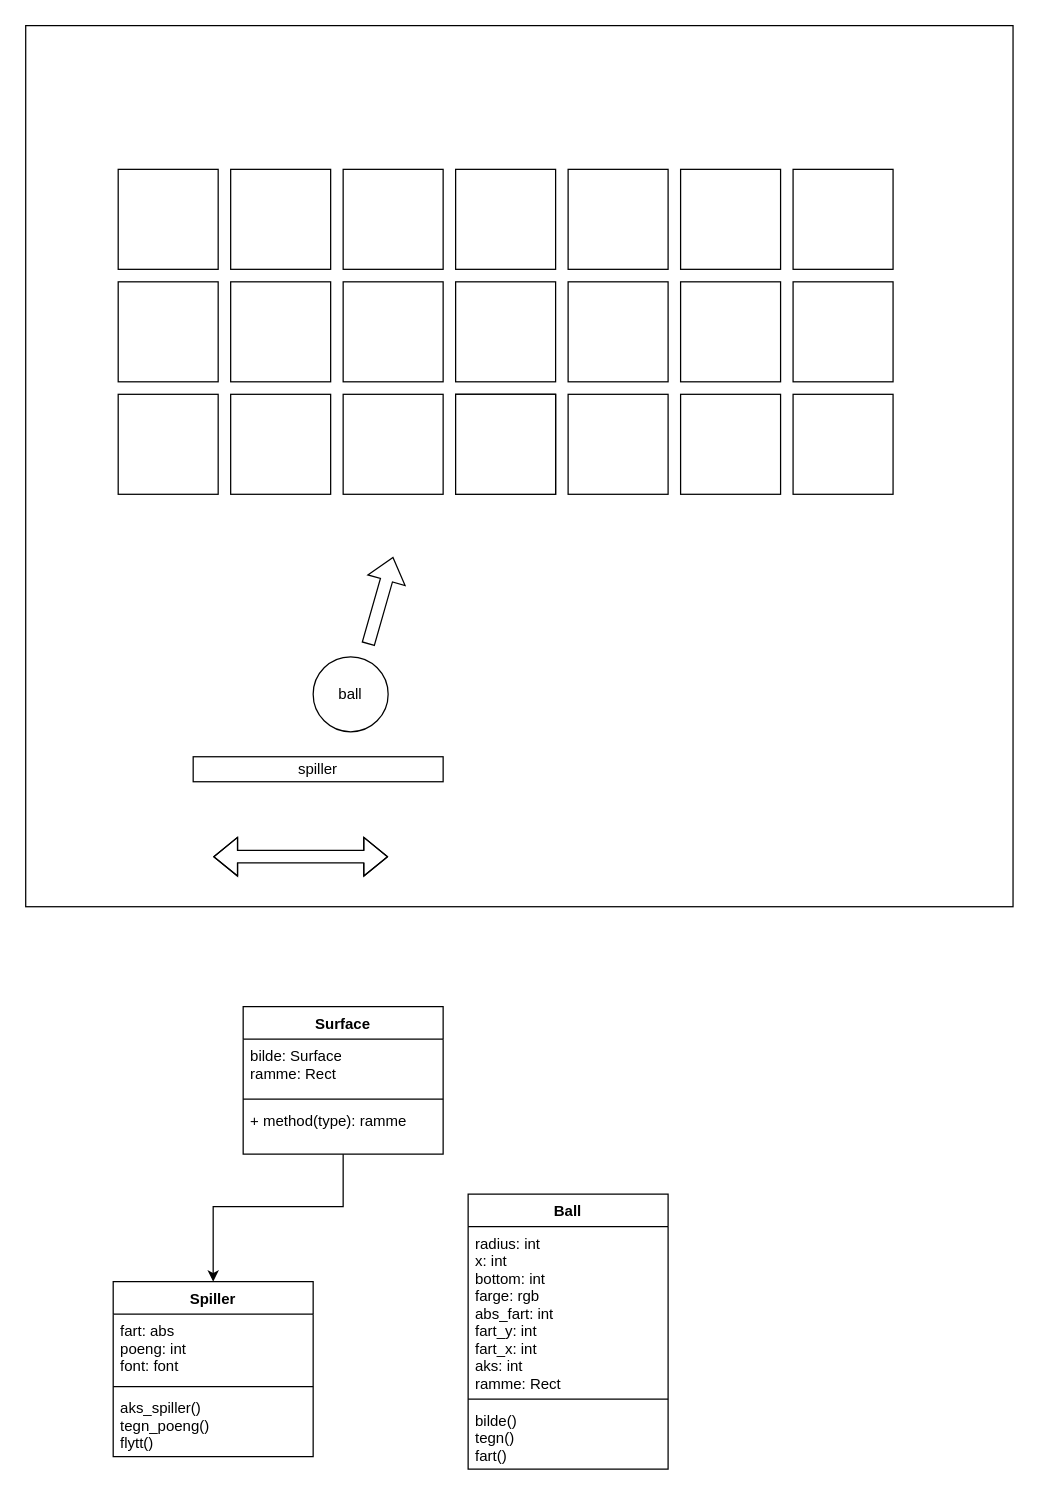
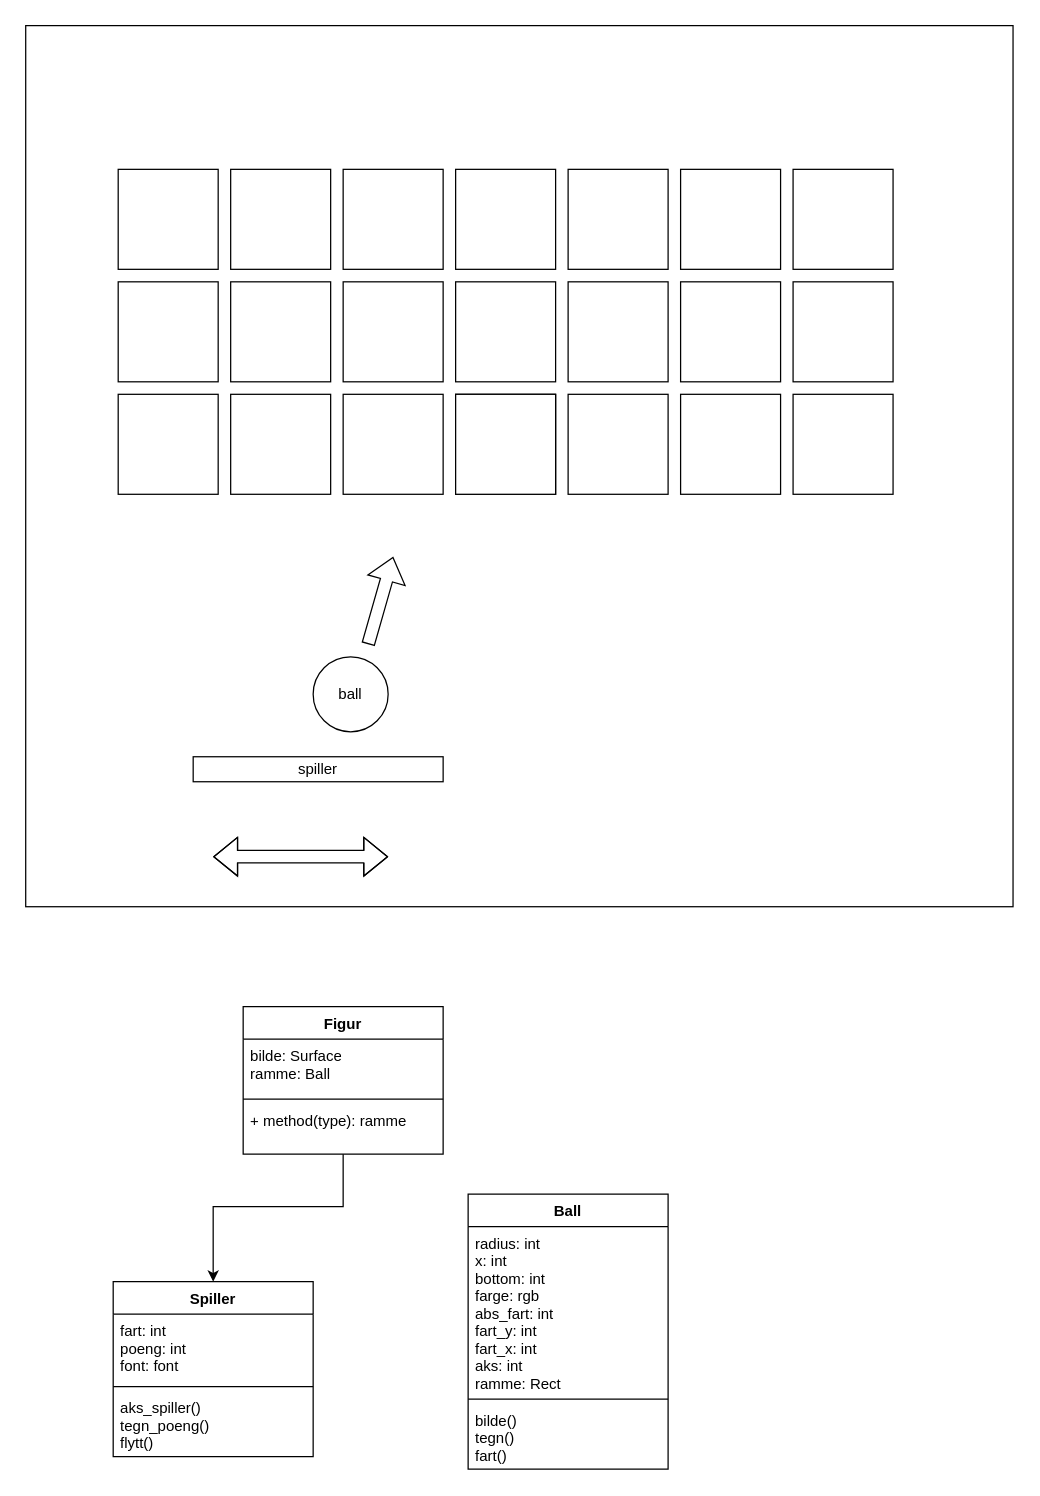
(343, 1025) -> (343, 1025)
(302, 1066) -> (302, 1066)
(154, 1331) -> (152, 1331)
